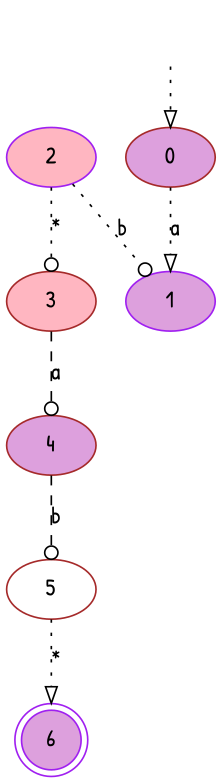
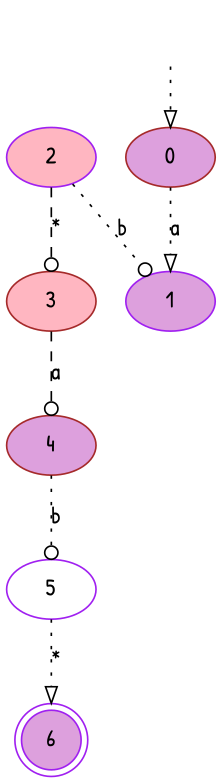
(51, 223) -> (51, 223)
(51, 511) -> (51, 511)
(51, 589) -> (51, 589)
